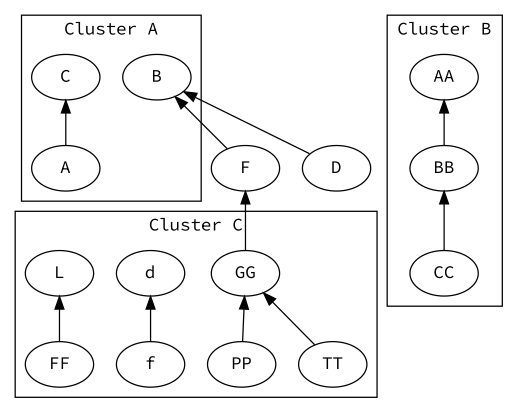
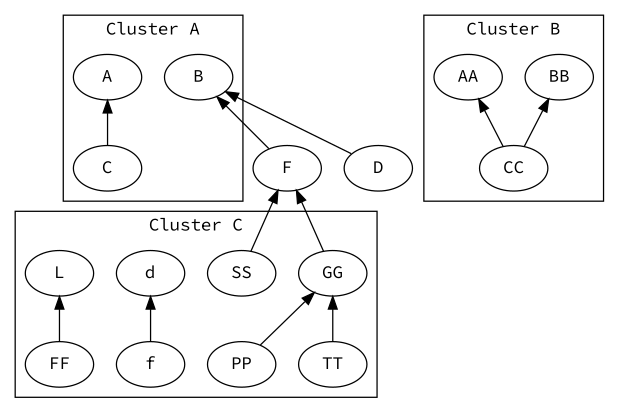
(66, 129) -> (108, 129)
(444, 129) -> (494, 129)
none -> (242, 273)
